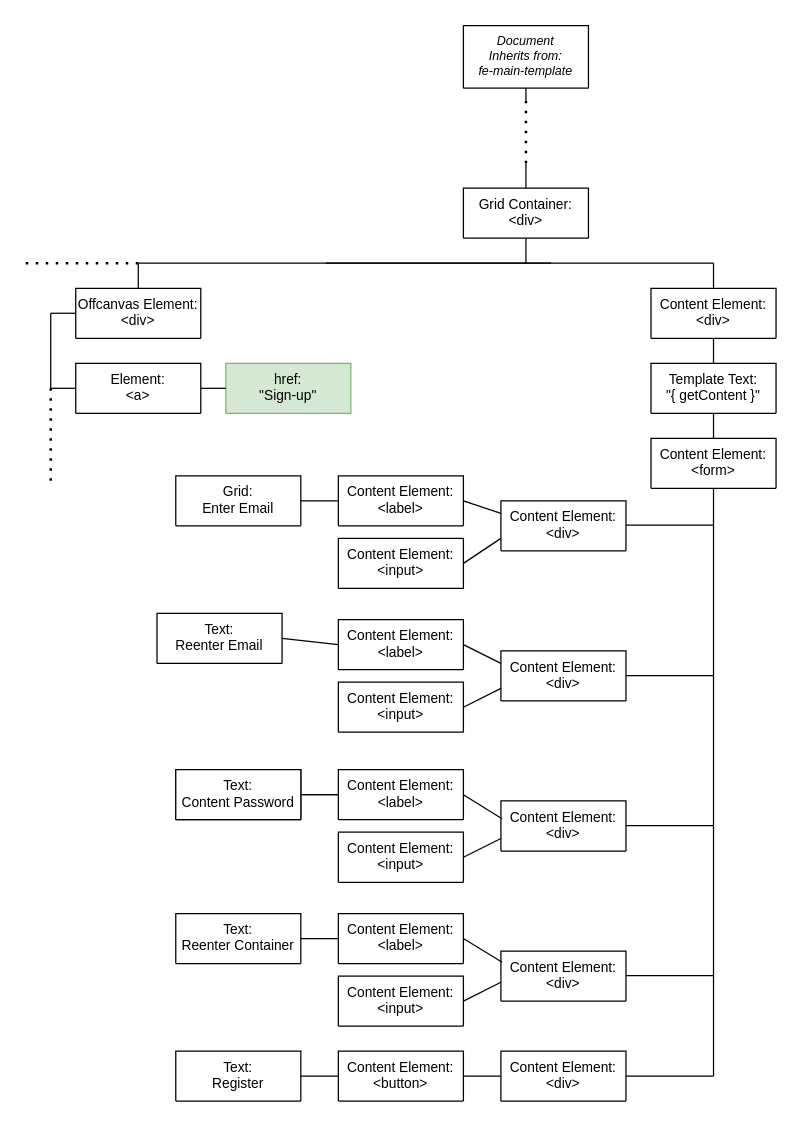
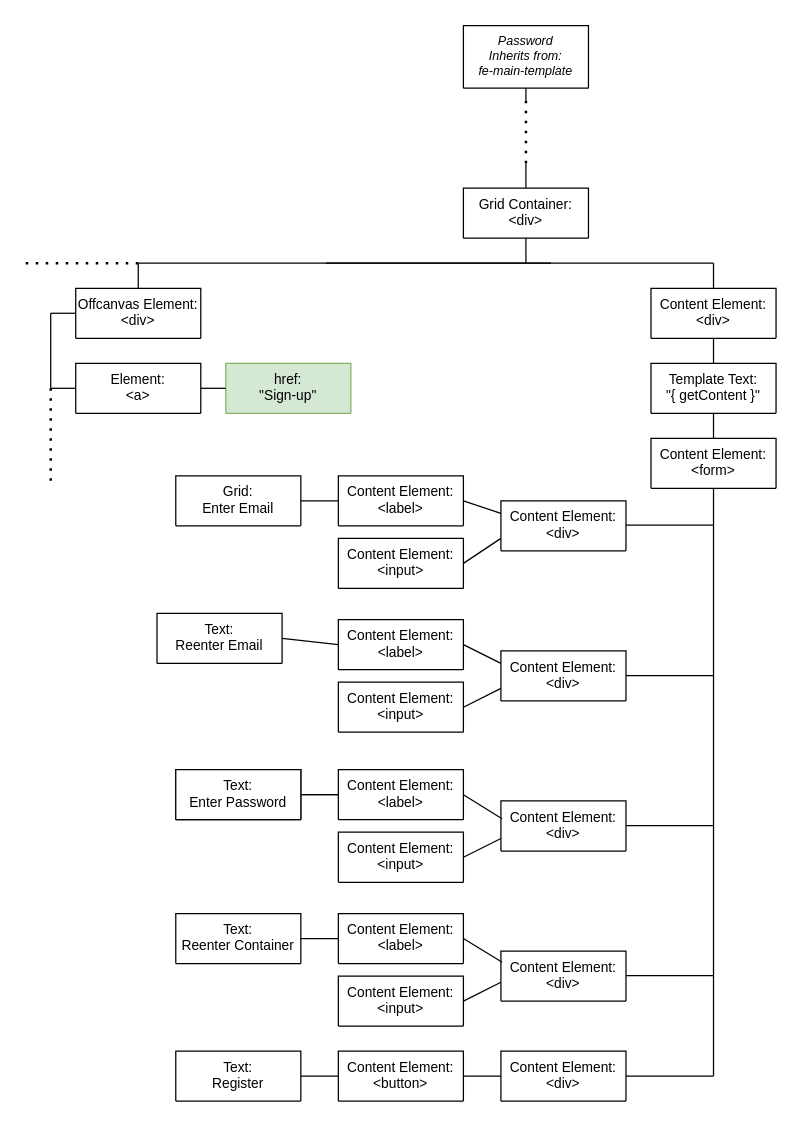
(525, 41) -> (525, 41)
(238, 785) -> (238, 785)
